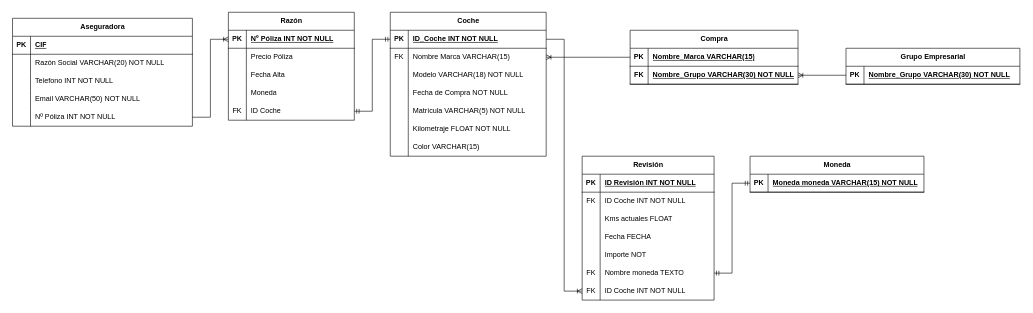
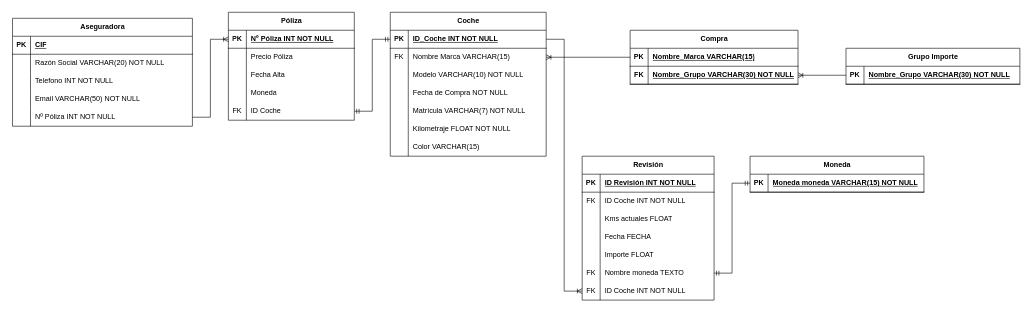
(292, 21) -> (292, 21)
(934, 57) -> (934, 57)
(464, 75) -> (464, 75)
(468, 111) -> (468, 111)
(626, 255) -> (630, 255)
